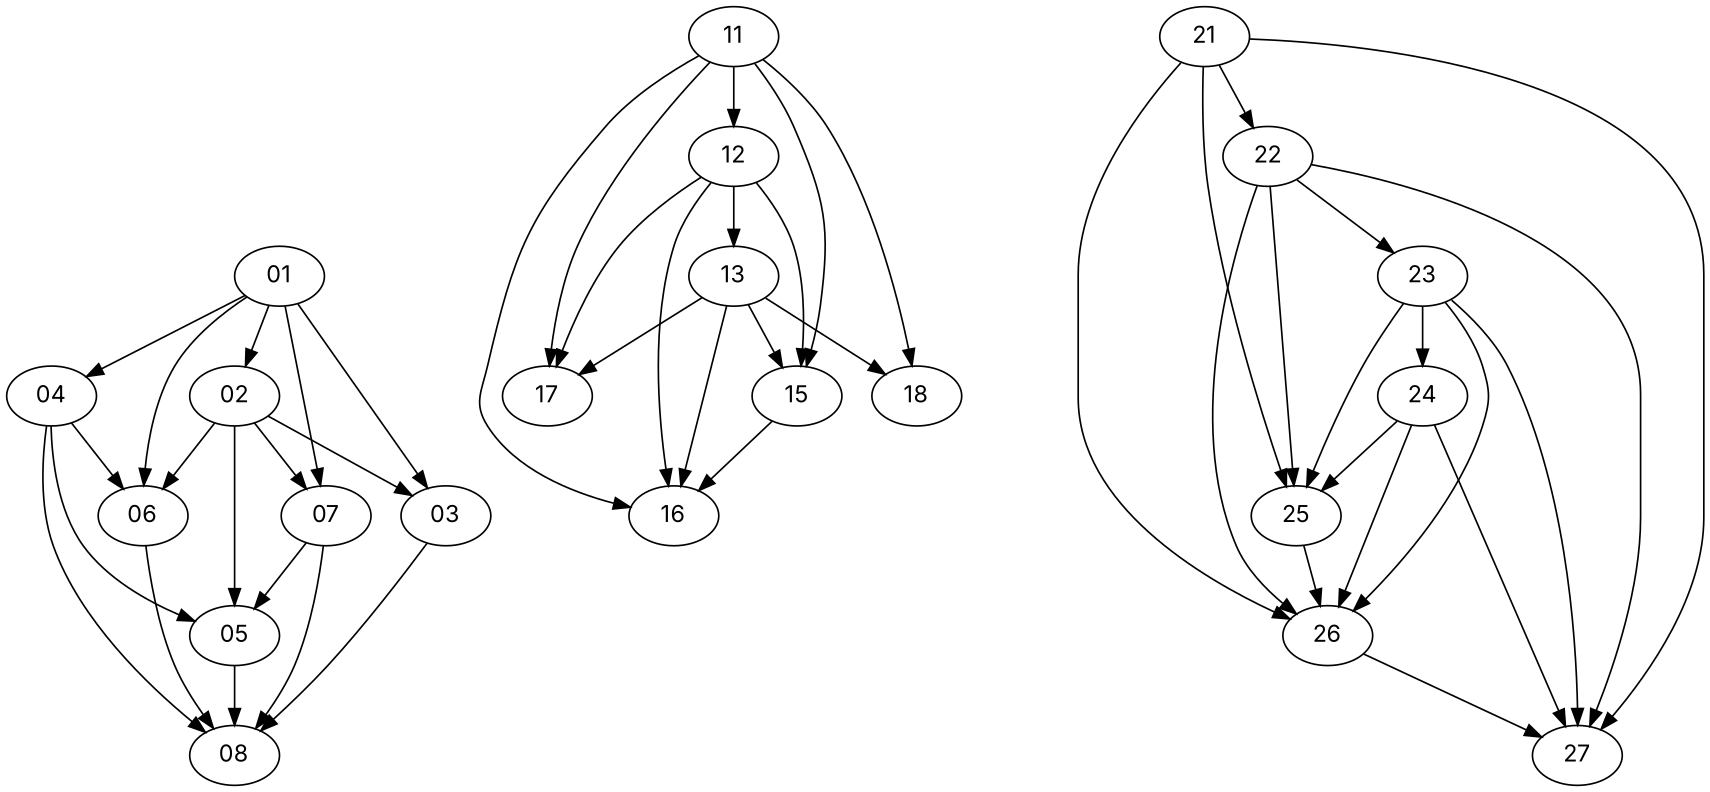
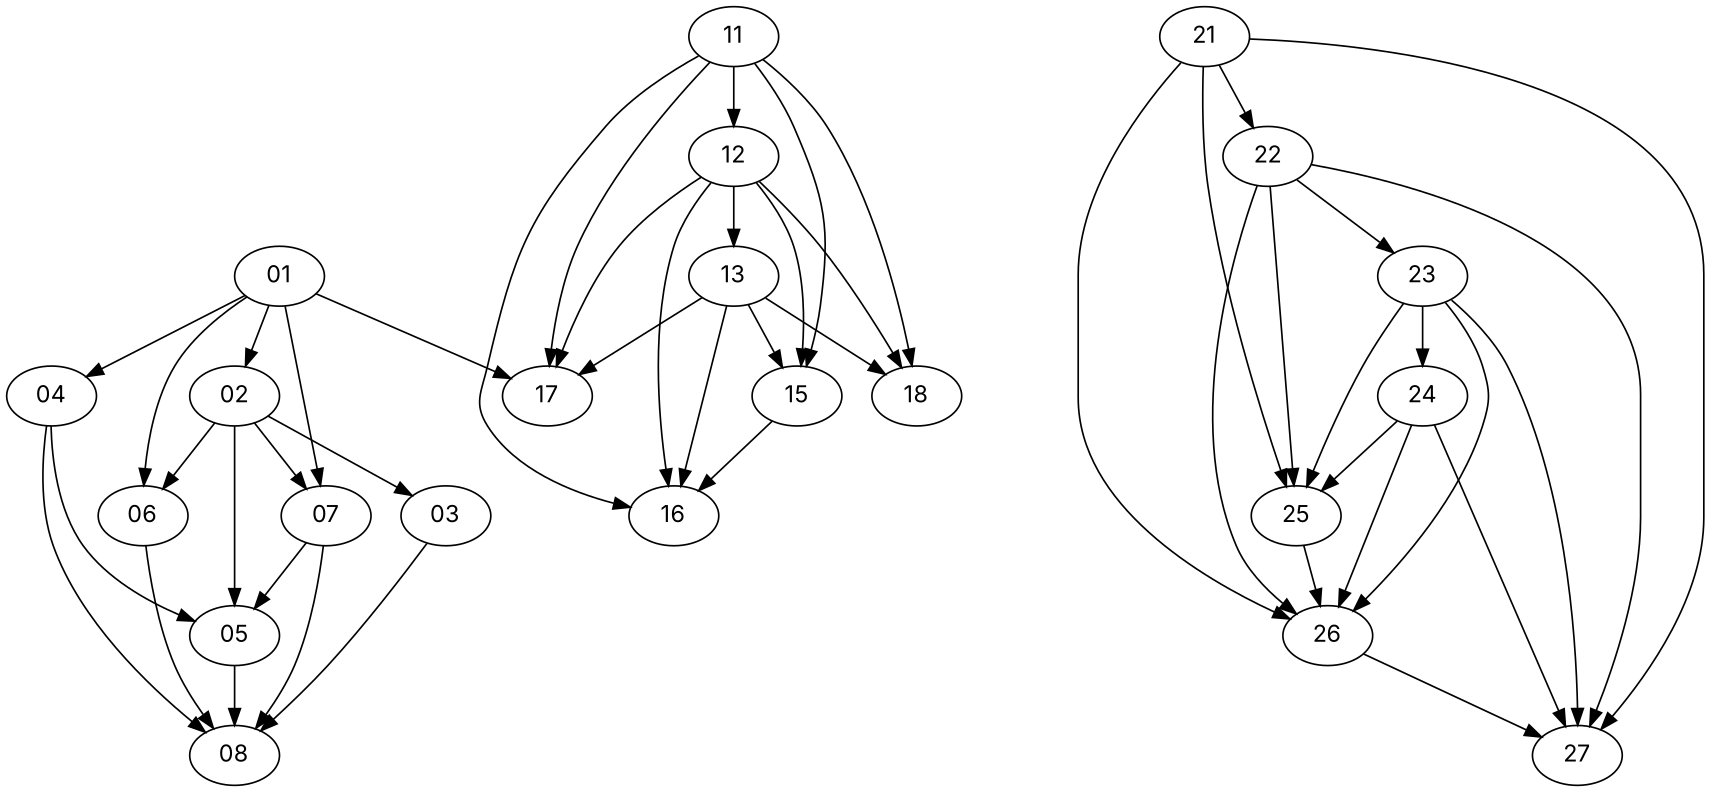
none -> (836, 267)
(358, 389) -> (406, 333)
(92, 449) -> none
